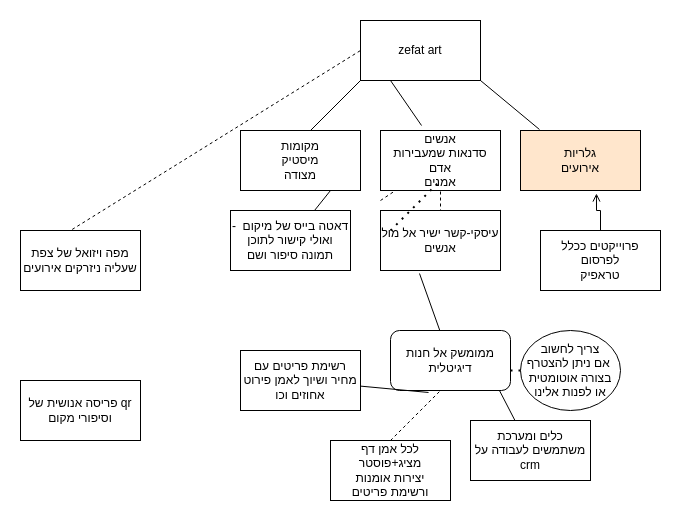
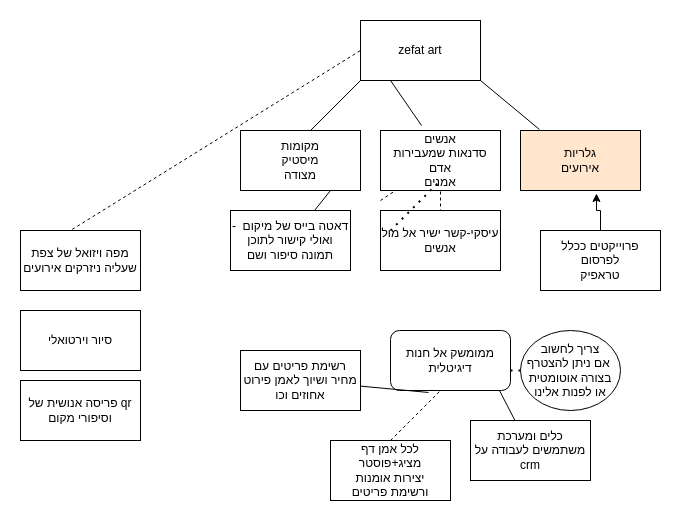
(596, 199) -> (596, 201)
(430, 302) -> none
none -> (81, 341)
